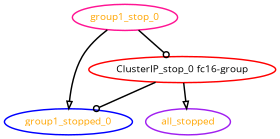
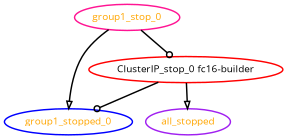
(182, 70) -> (186, 70)
